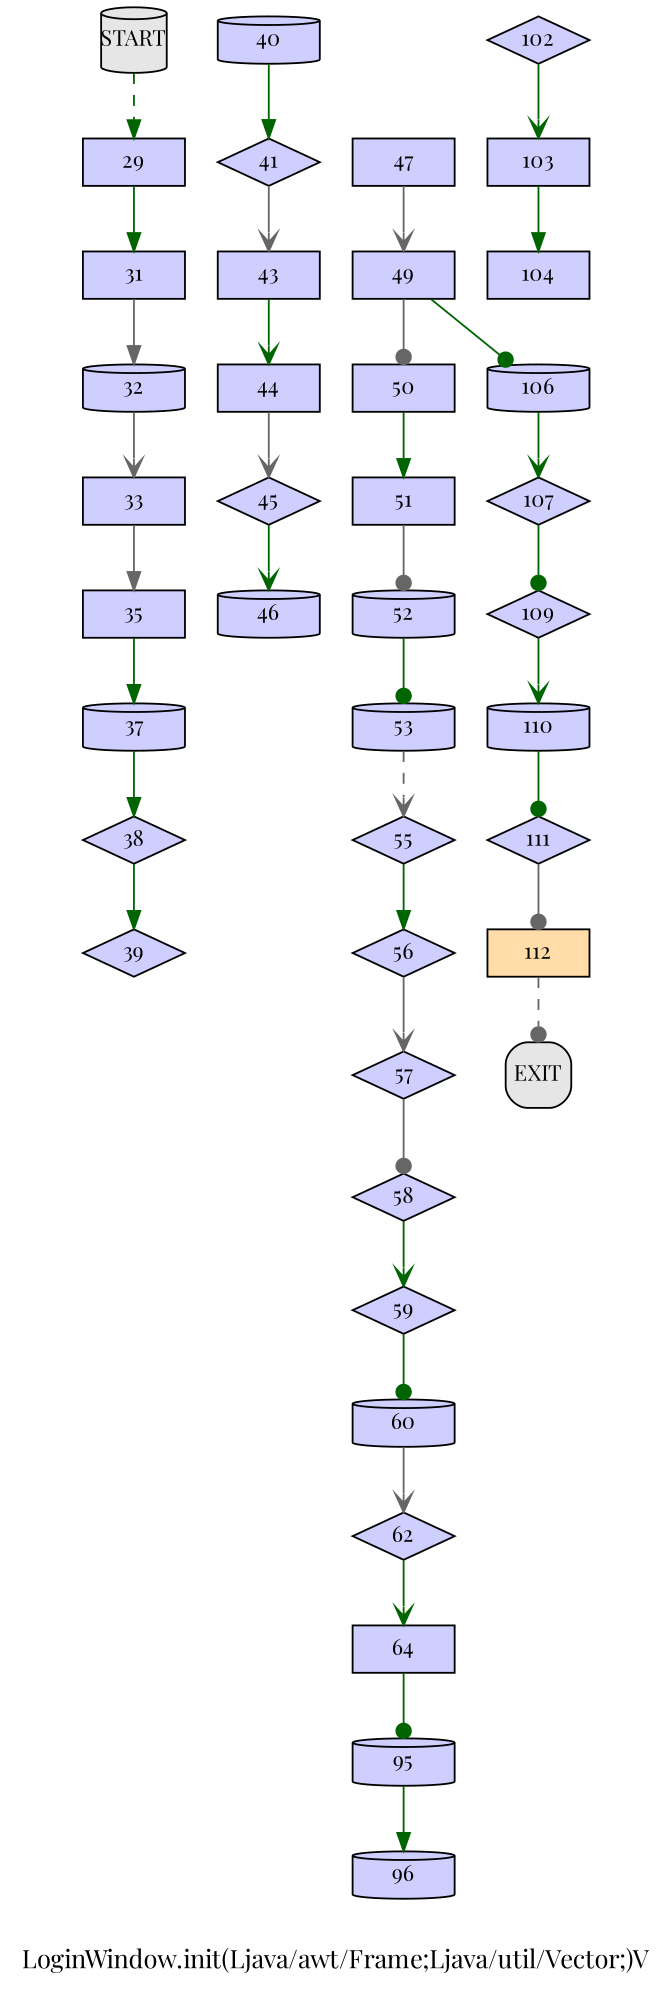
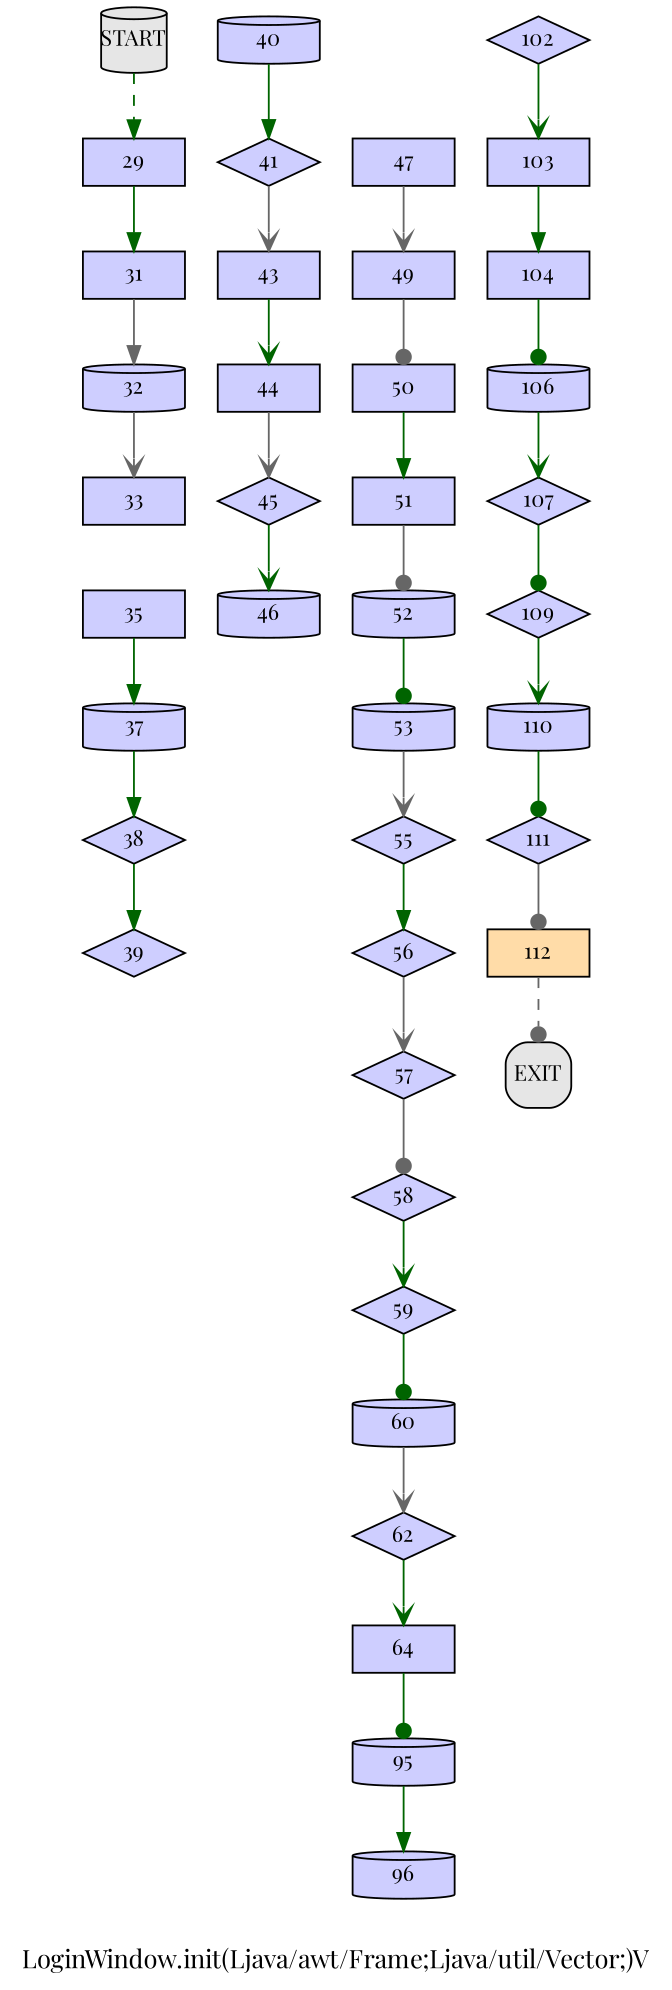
(465, 327) -> (538, 324)
(134, 548) -> none
(404, 774) -> (404, 774)
